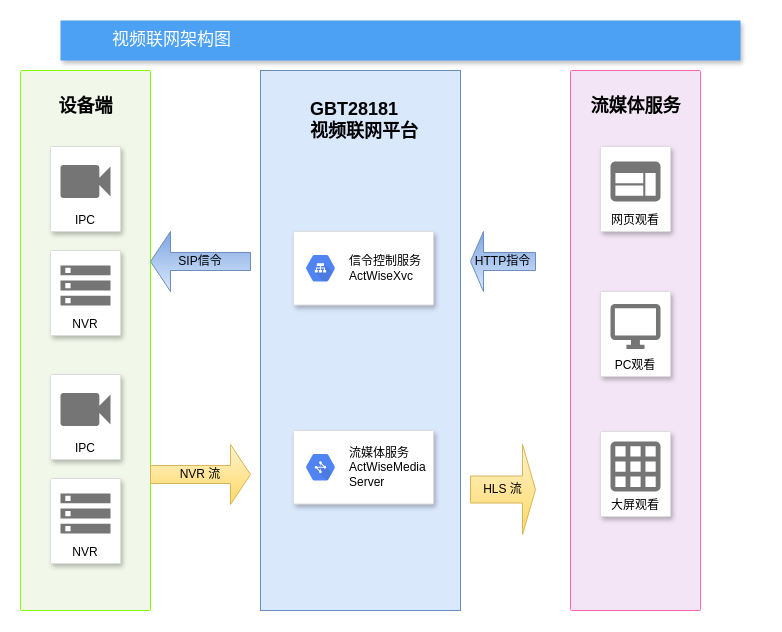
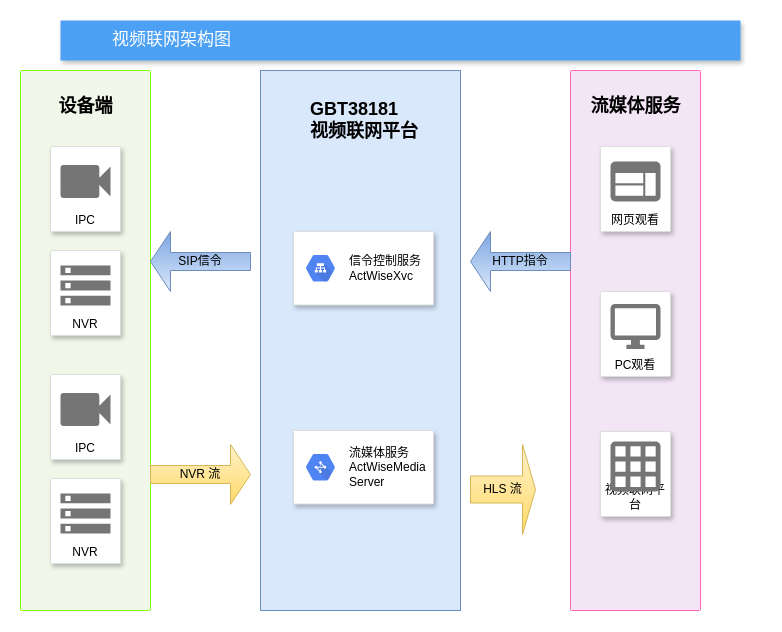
(353, 98) -> (353, 98)
(503, 262) -> (521, 262)
(636, 504) -> (636, 497)
